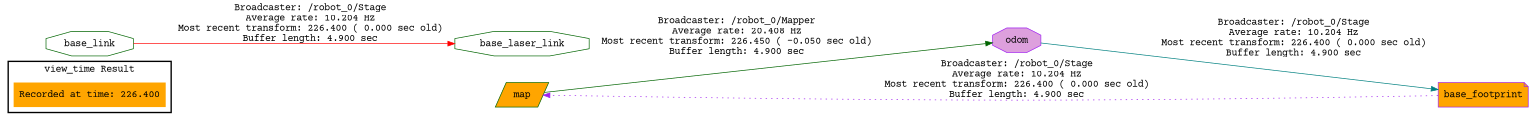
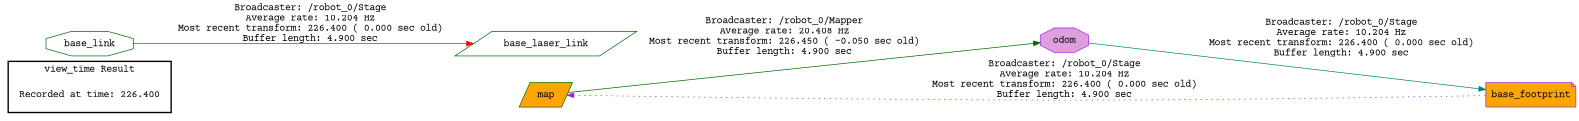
(522, 44) -> (546, 44)
(90, 95) -> (90, 95)
